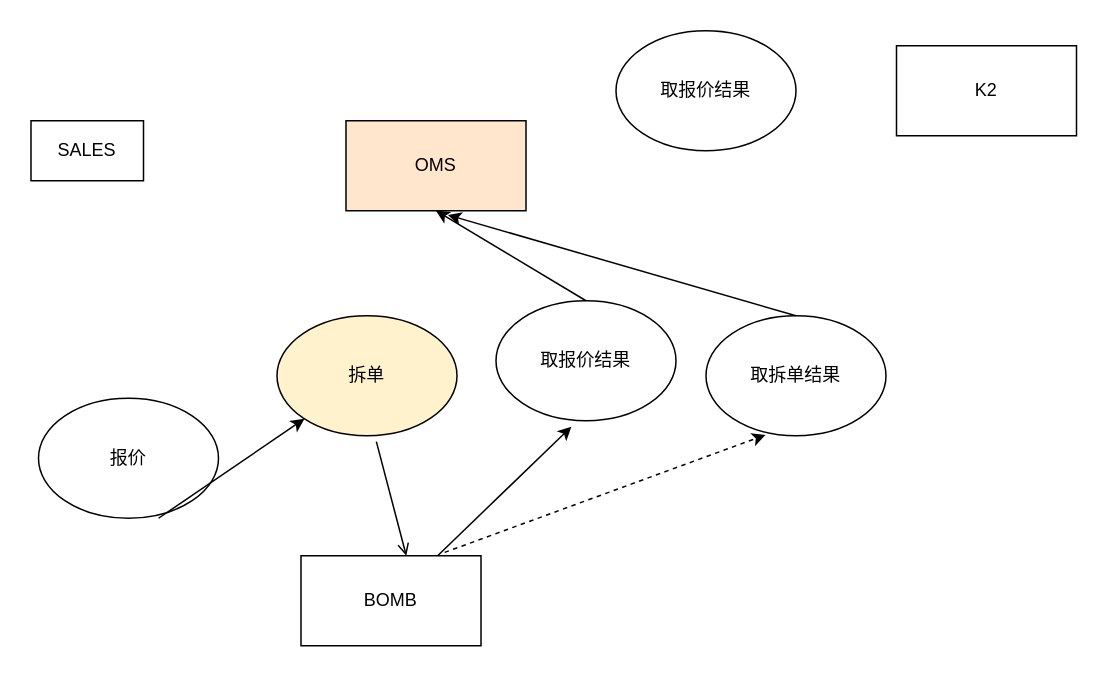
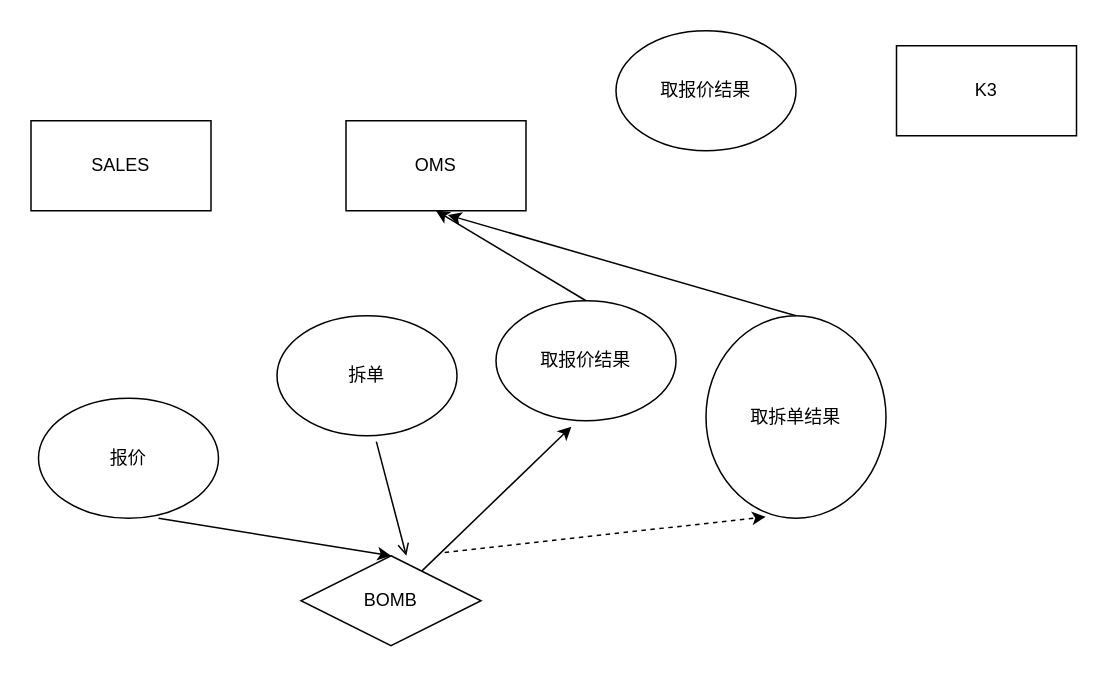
(986, 91) -> (986, 91)
(87, 151) -> (121, 166)
(436, 166) -> (436, 166)
(367, 376) -> (367, 376)
(796, 376) -> (796, 417)
(227, 471) -> (269, 536)
(391, 601) -> (391, 601)
